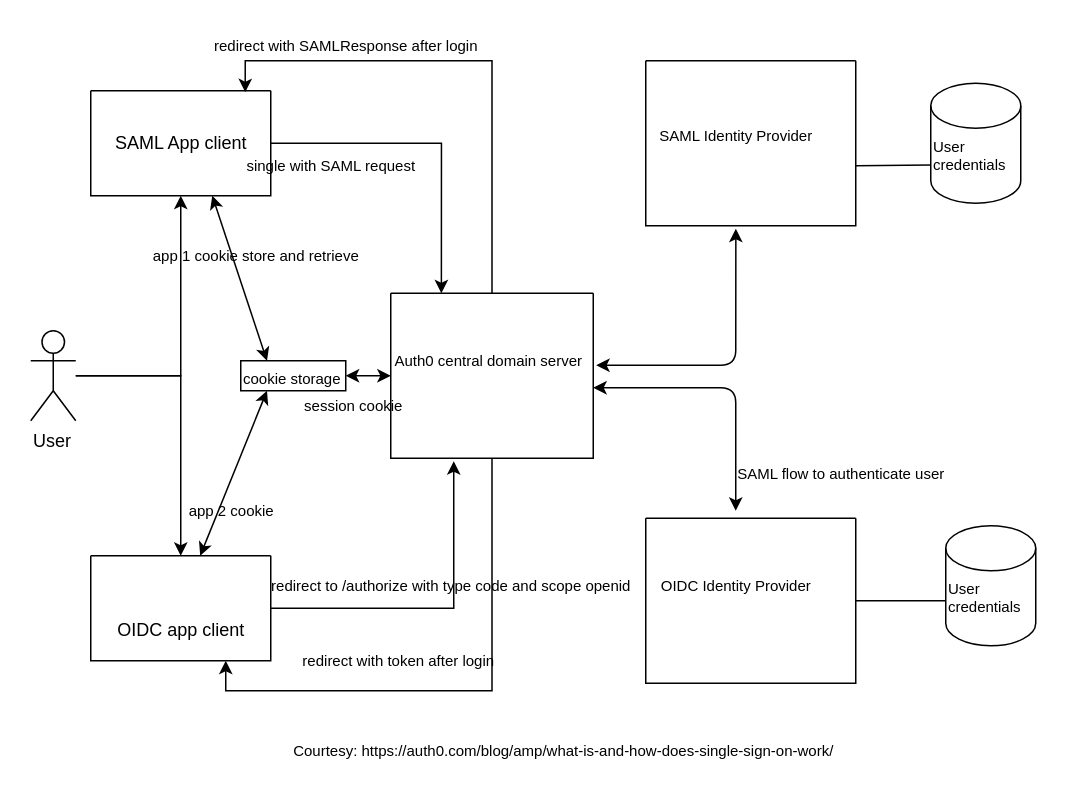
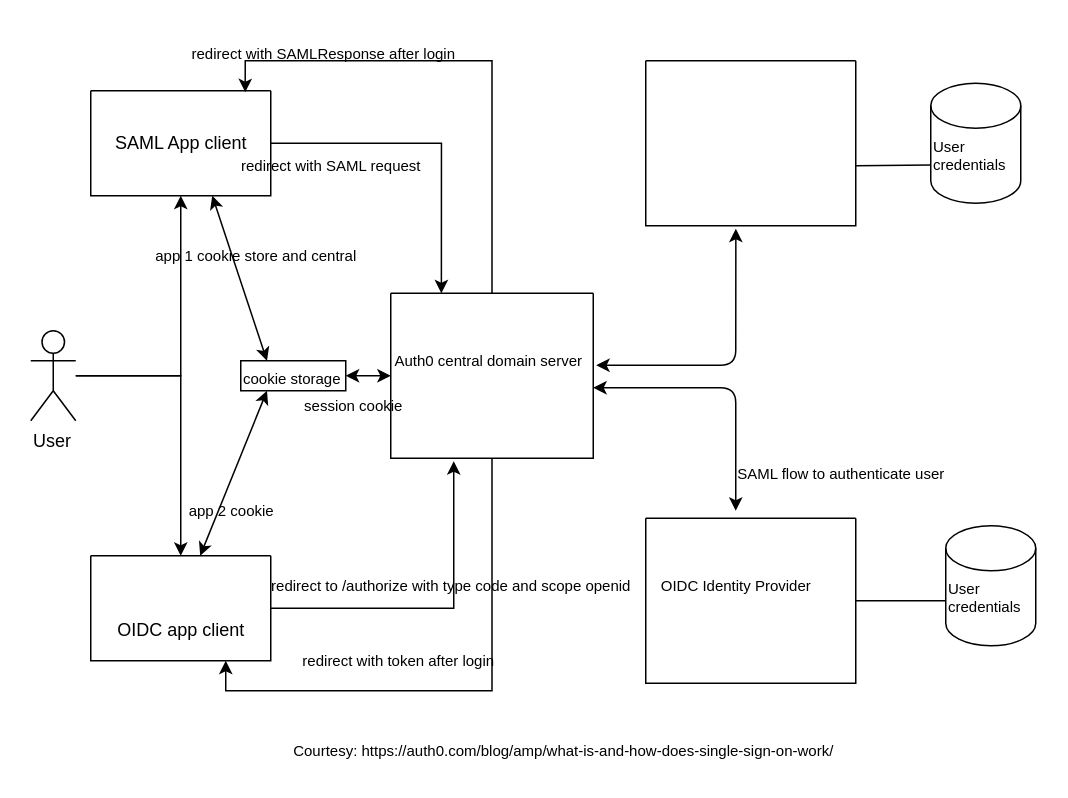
(346, 46) -> (323, 53)
(736, 136) -> none
(332, 166) -> (332, 166)
(257, 256) -> (257, 256)
